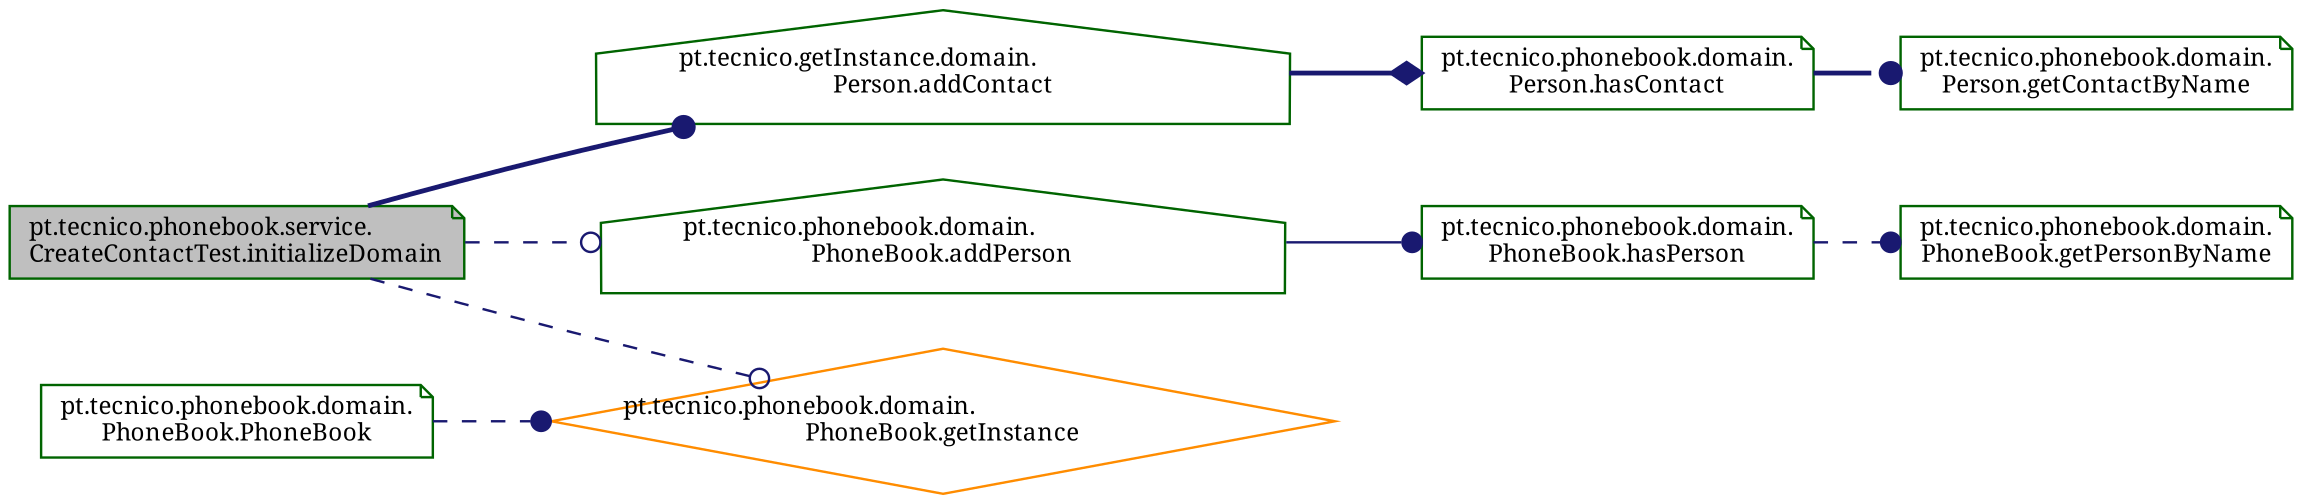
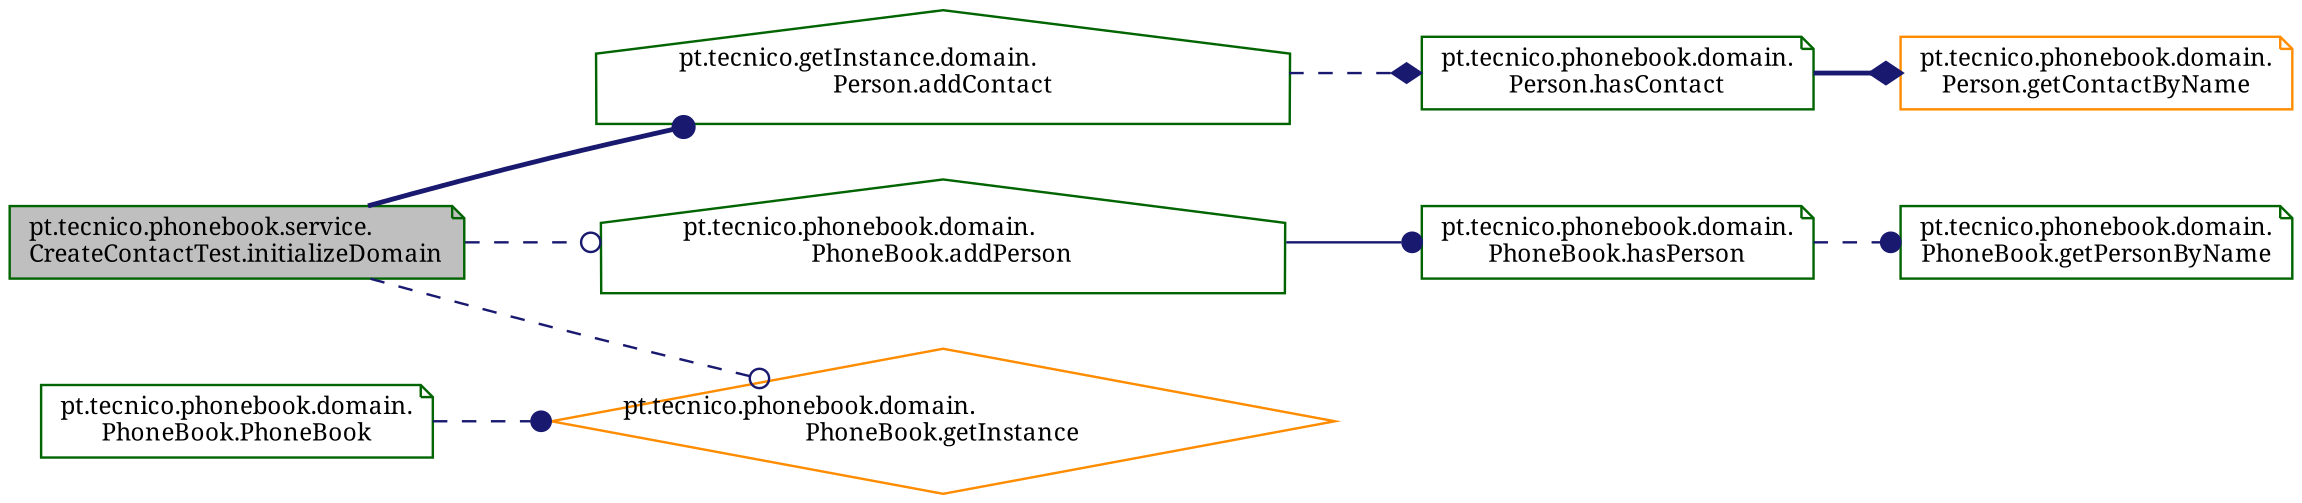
(1340, 73) -> (1340, 73)
(1842, 73) -> (1842, 73)
(2096, 73) -> (2096, 73)
